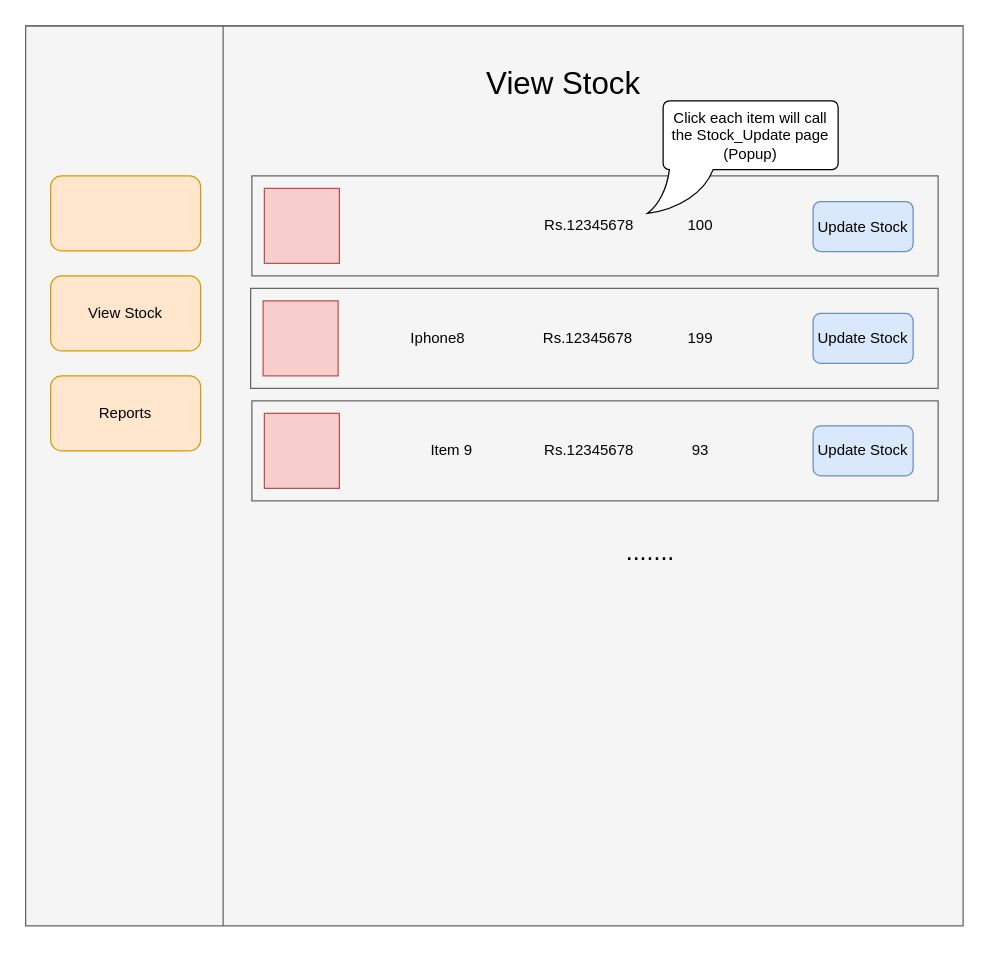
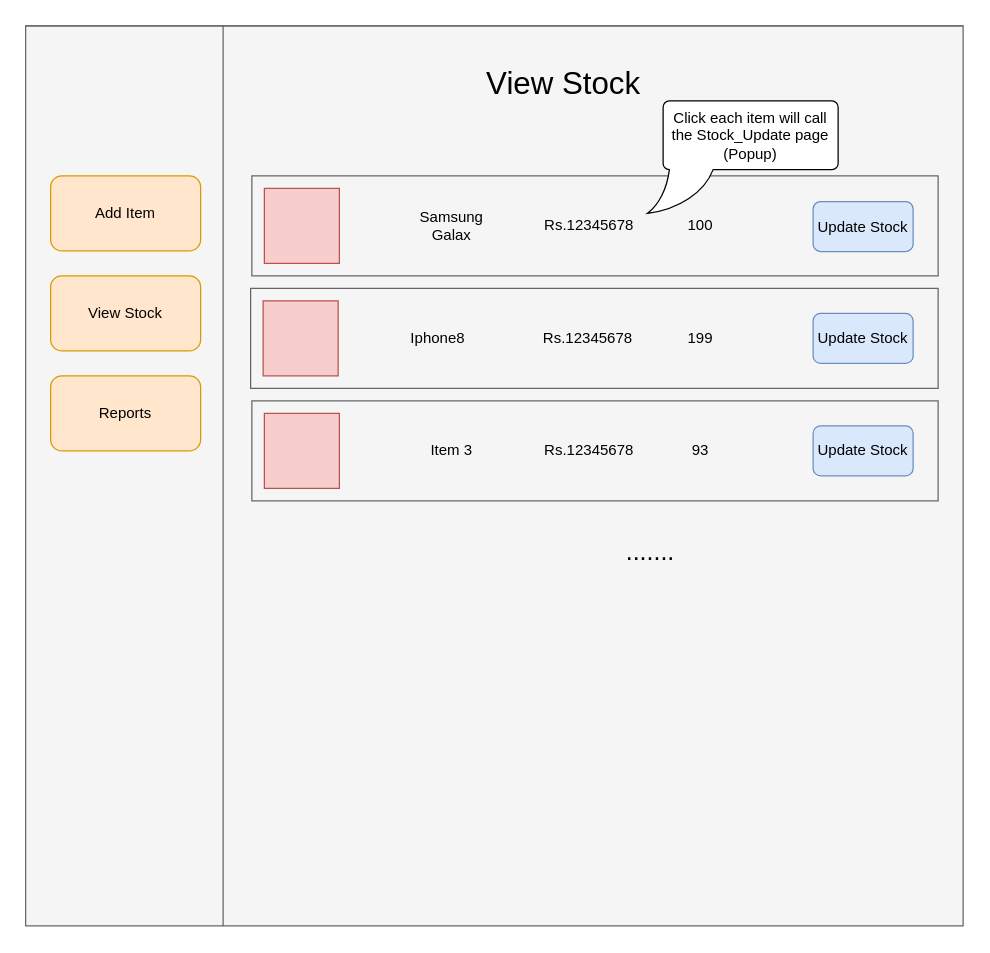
none -> (126, 213)
none -> (452, 226)
(452, 451) -> (452, 451)
